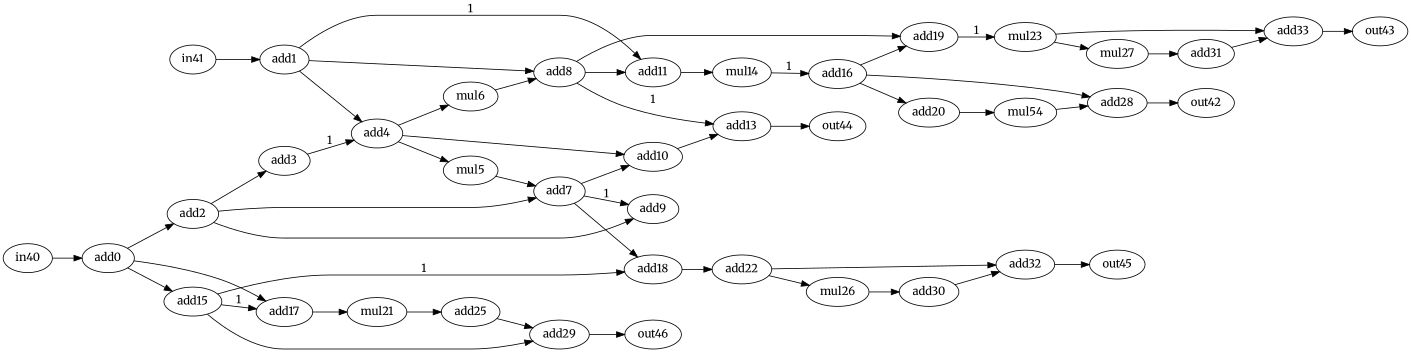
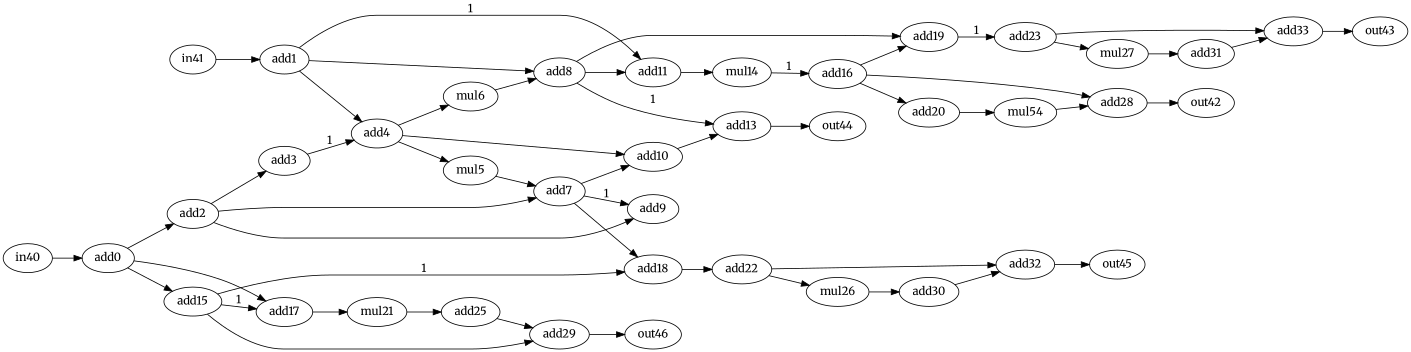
(1025, 37) -> (1025, 37)
